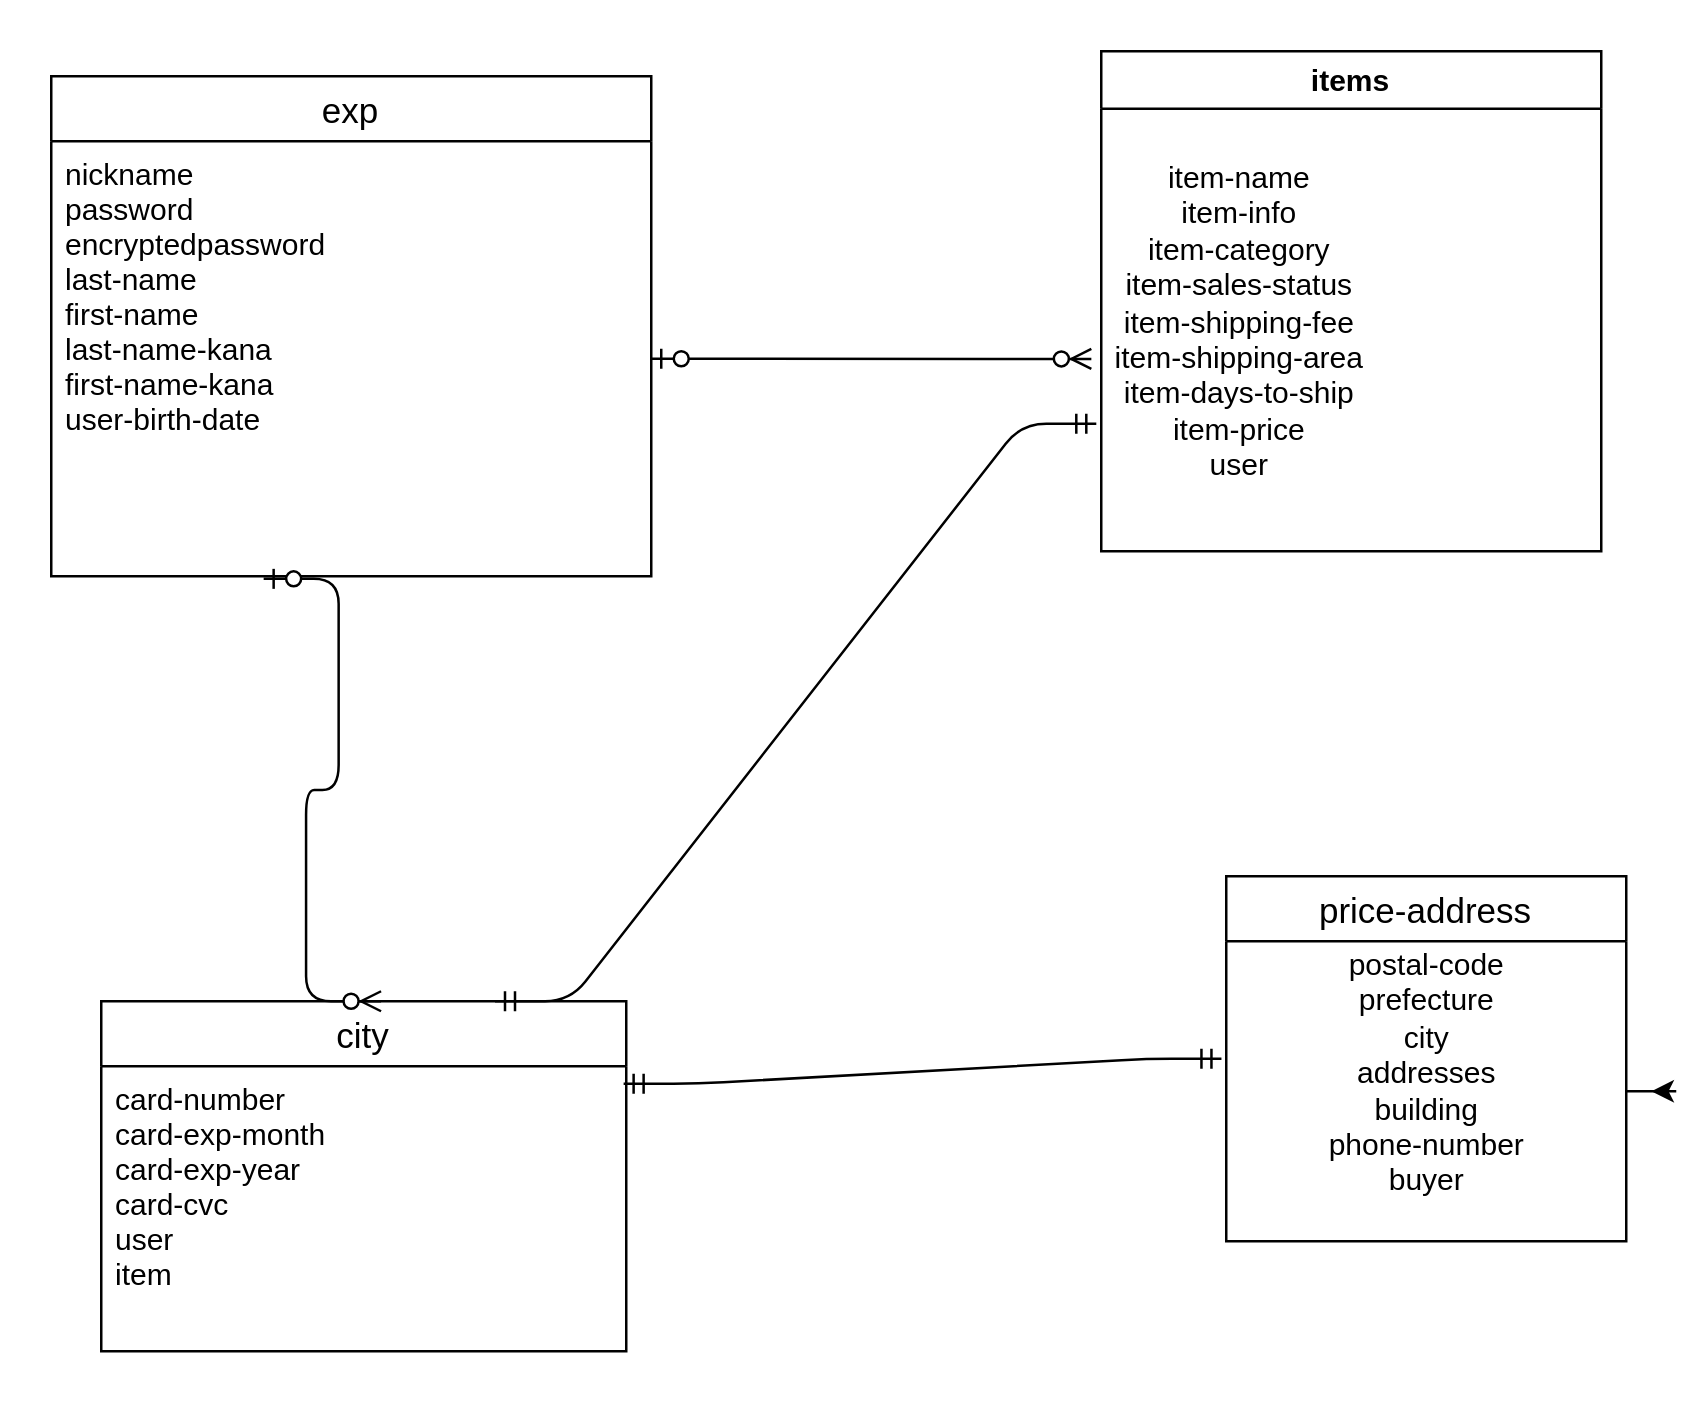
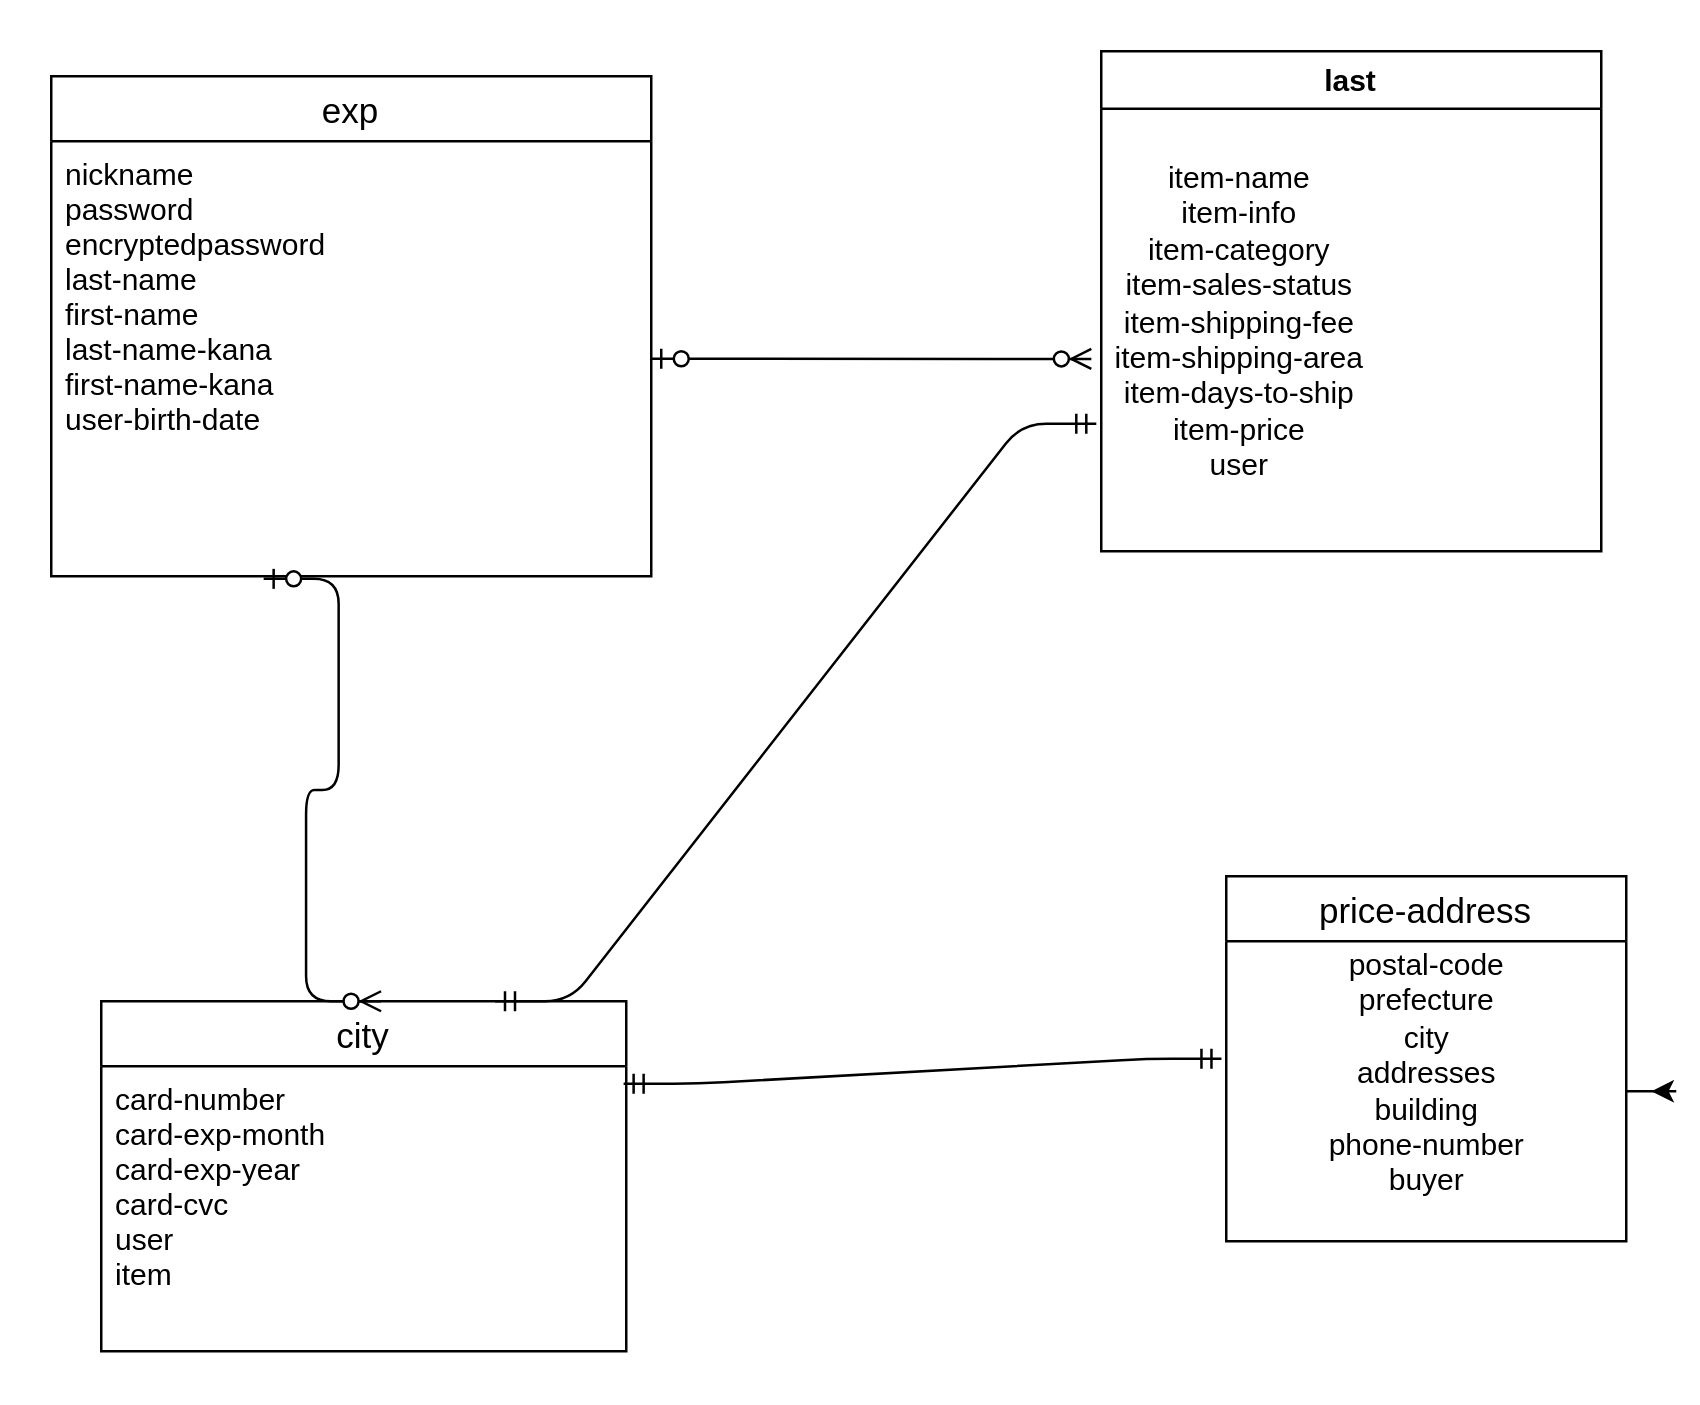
(1350, 81) -> (1350, 81)
